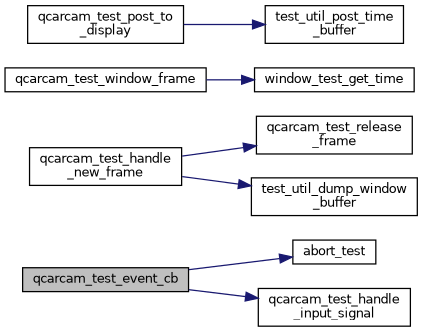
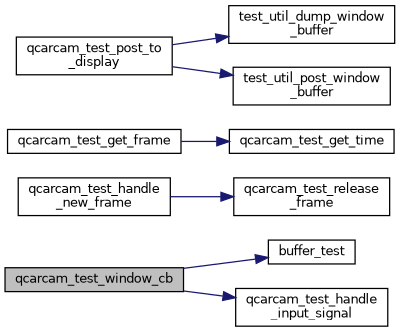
(334, 25) -> (312, 86)
(106, 80) -> (94, 141)
(334, 80) -> (312, 141)
(210, 180) -> (194, 42)
(334, 252) -> (312, 252)
(106, 280) -> (94, 280)
